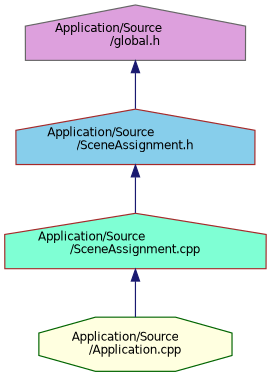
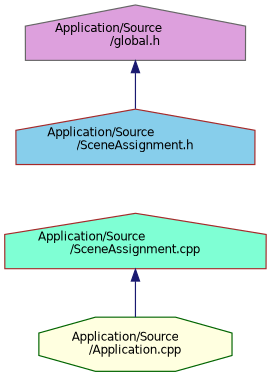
(135, 195) -> none
